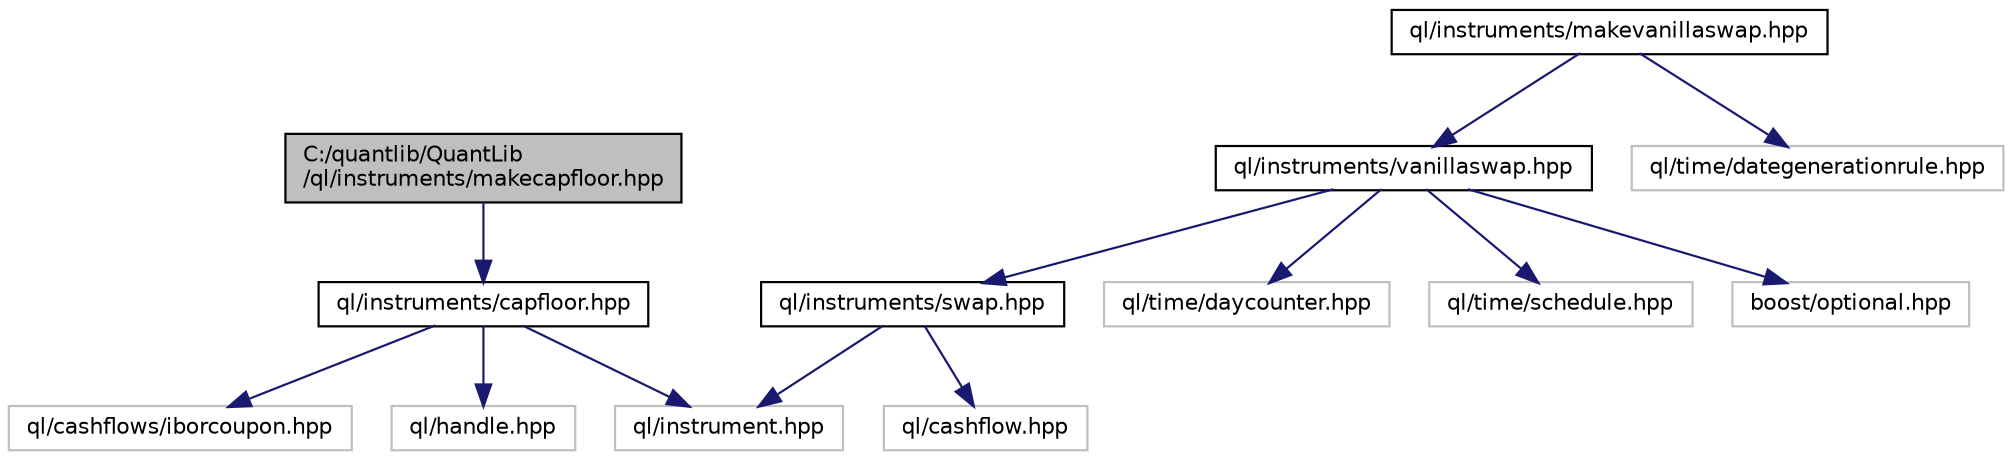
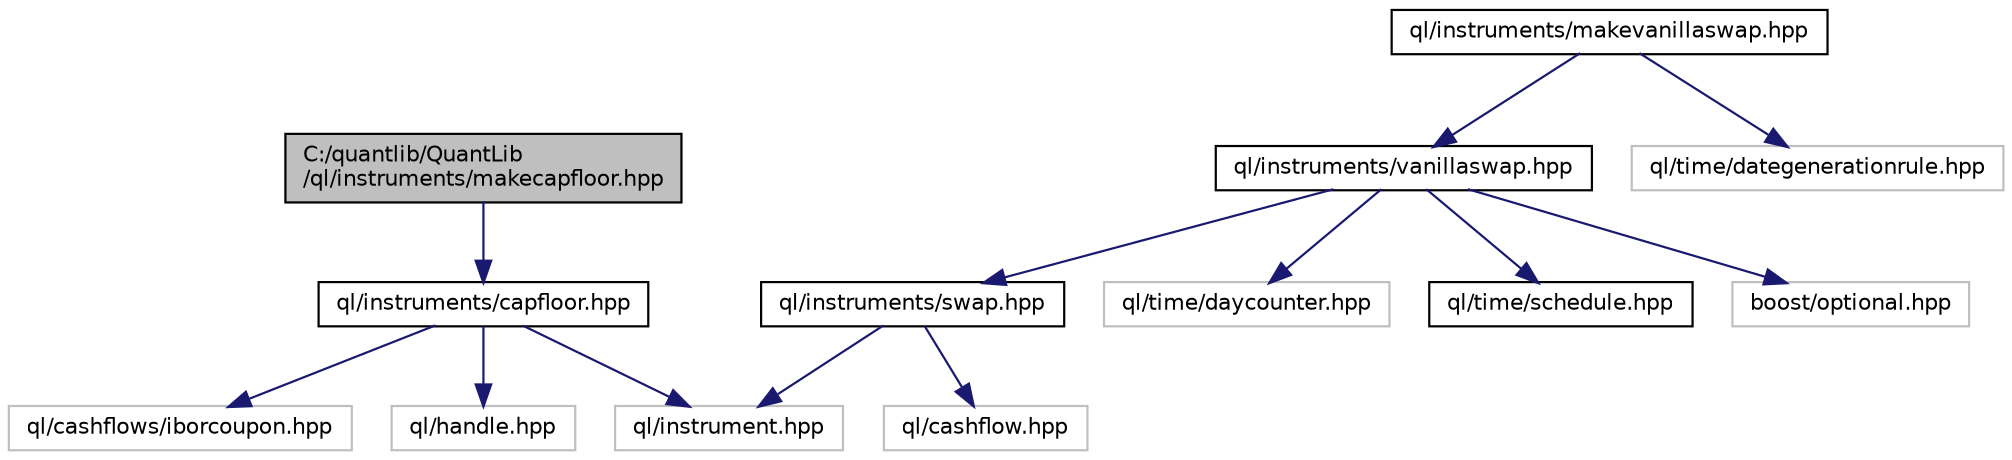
(1561, 304) -> (1561, 304)
